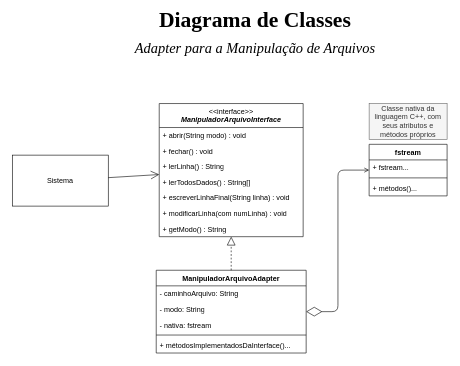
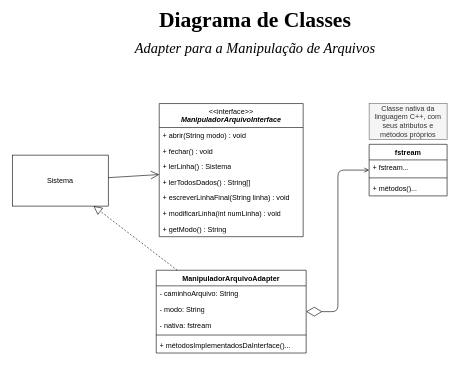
(199, 167) -> (201, 167)
(228, 214) -> (227, 214)
(231, 258) -> (139, 241)
